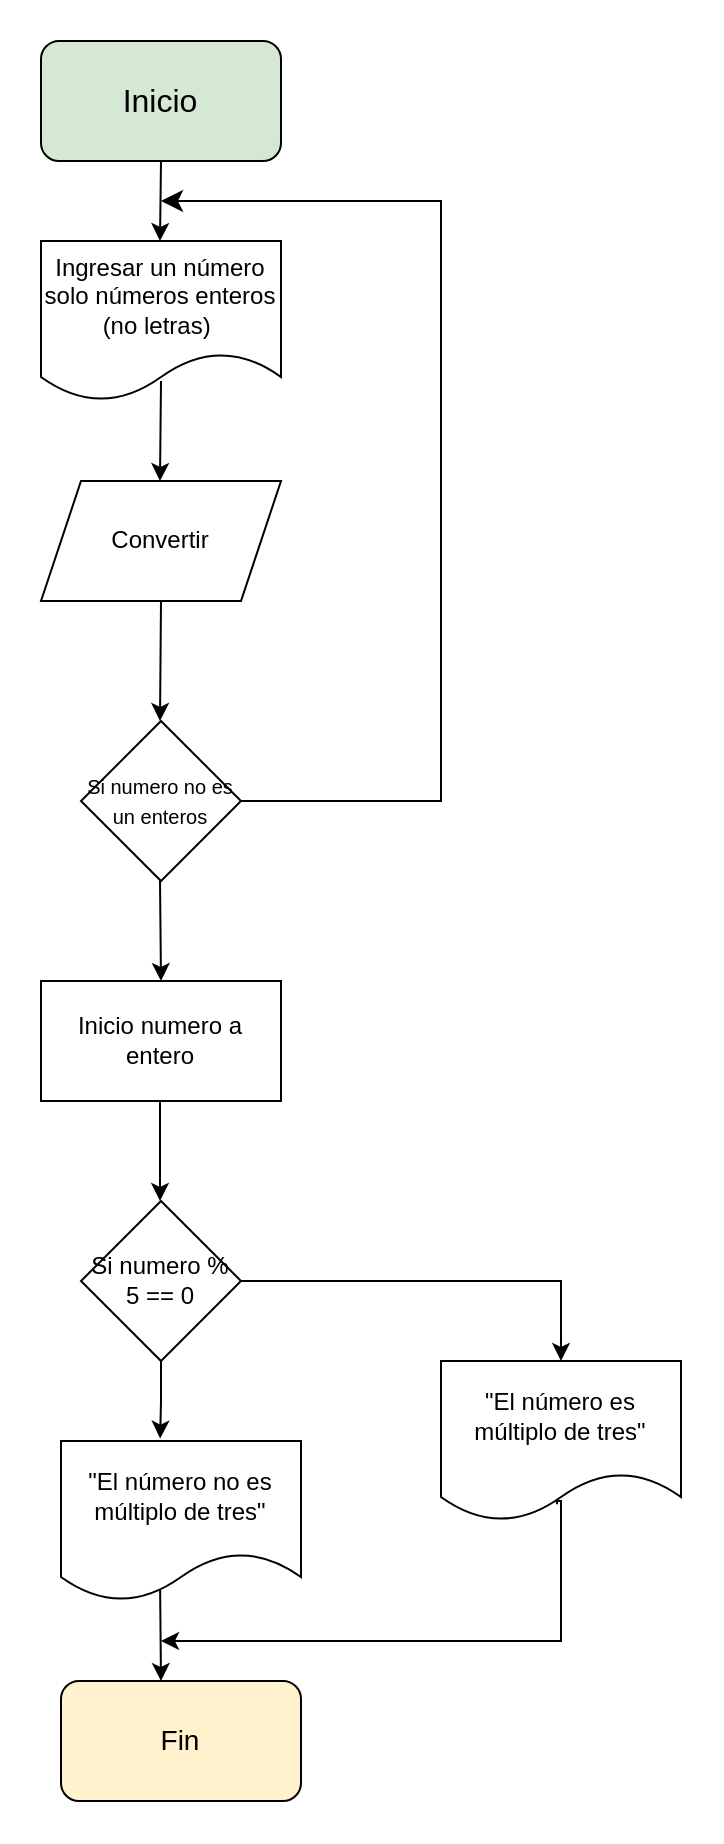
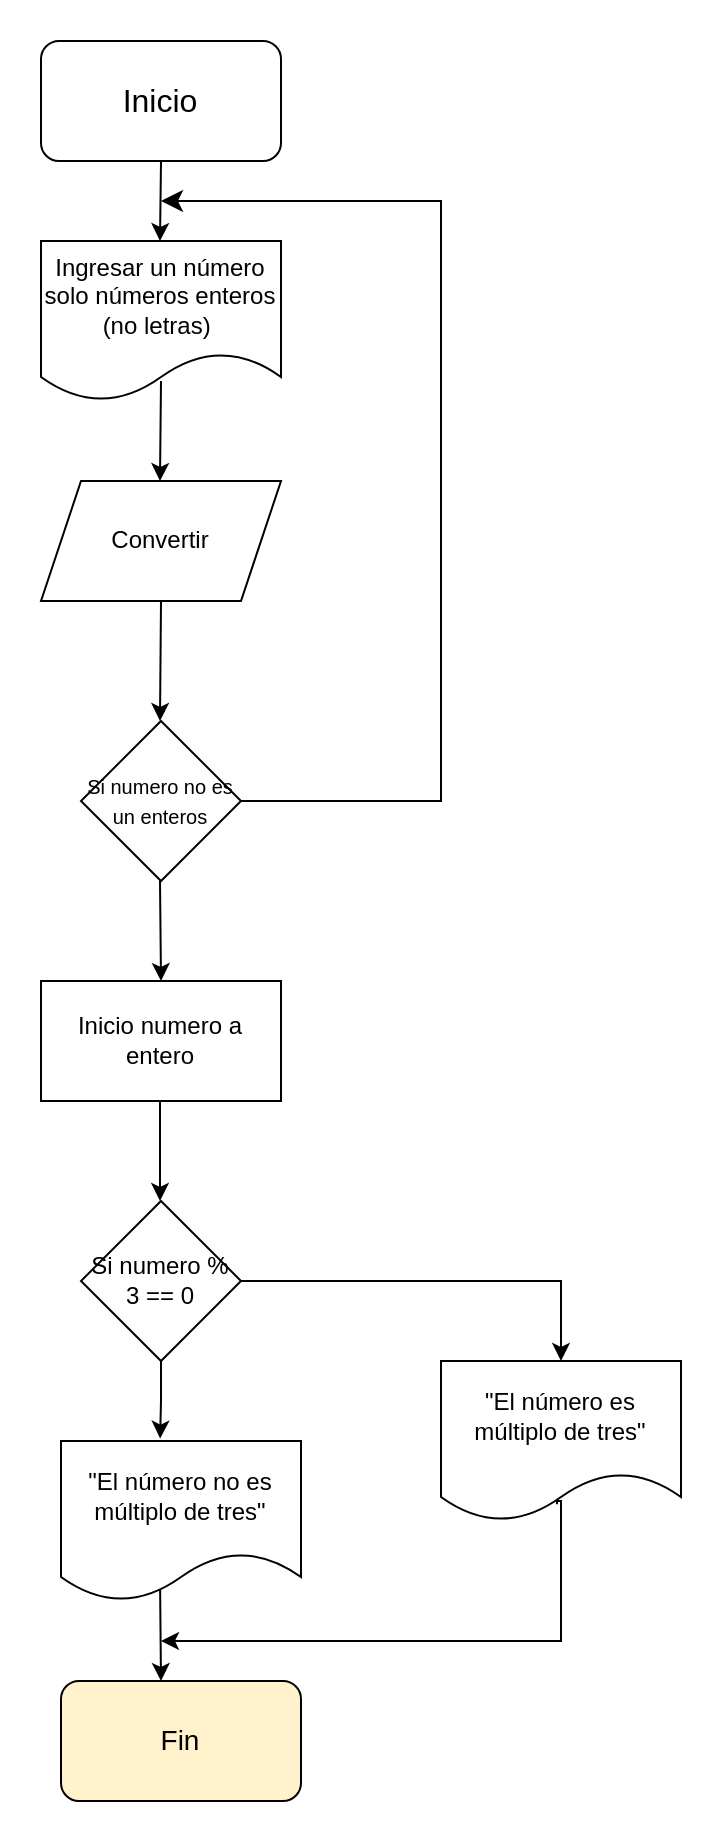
(161, 101) -> (161, 101)
(161, 1281) -> (161, 1281)
